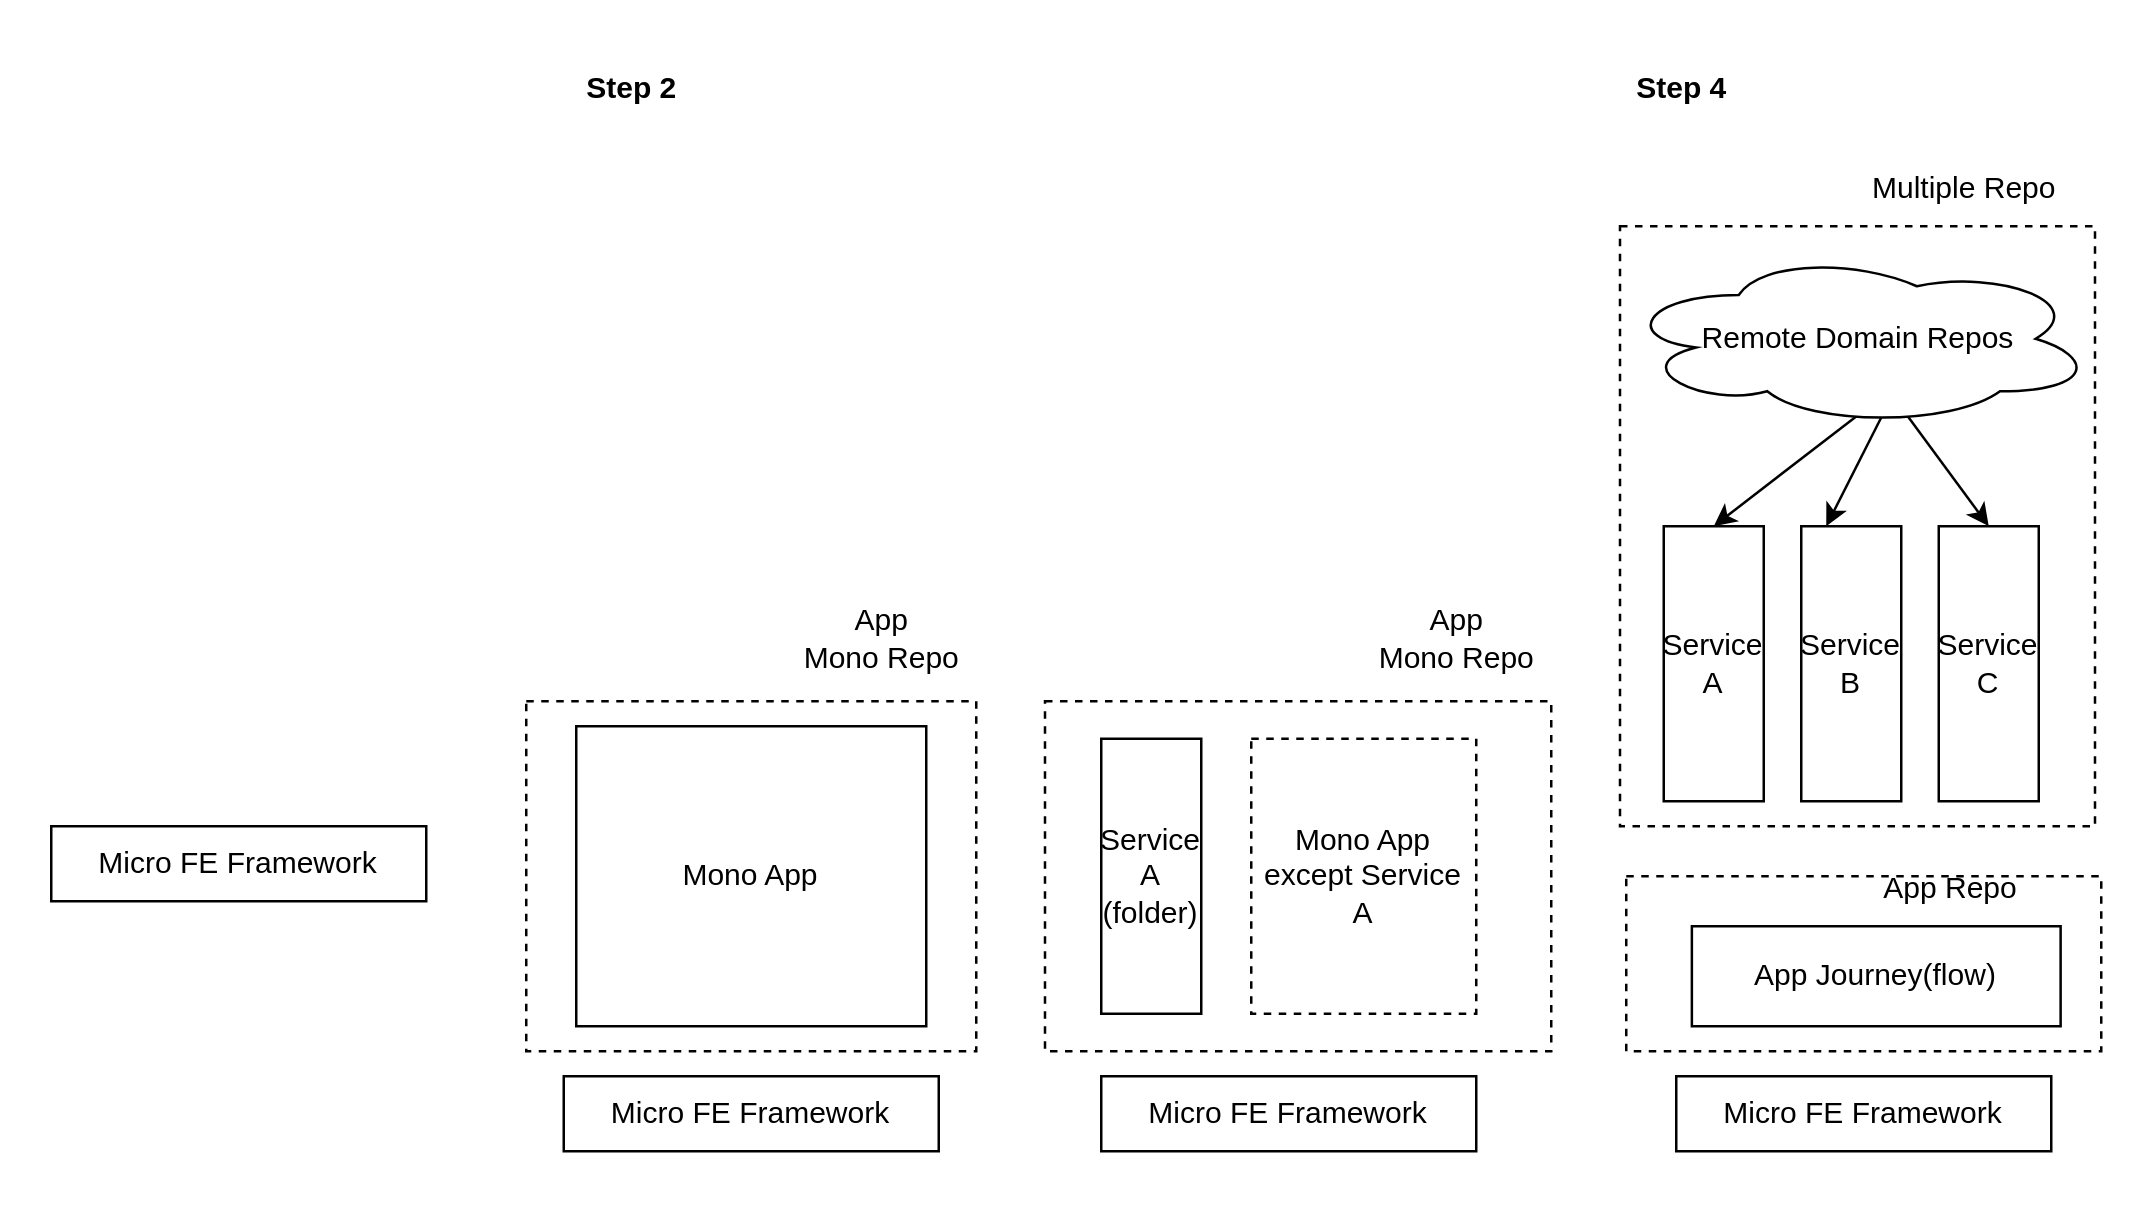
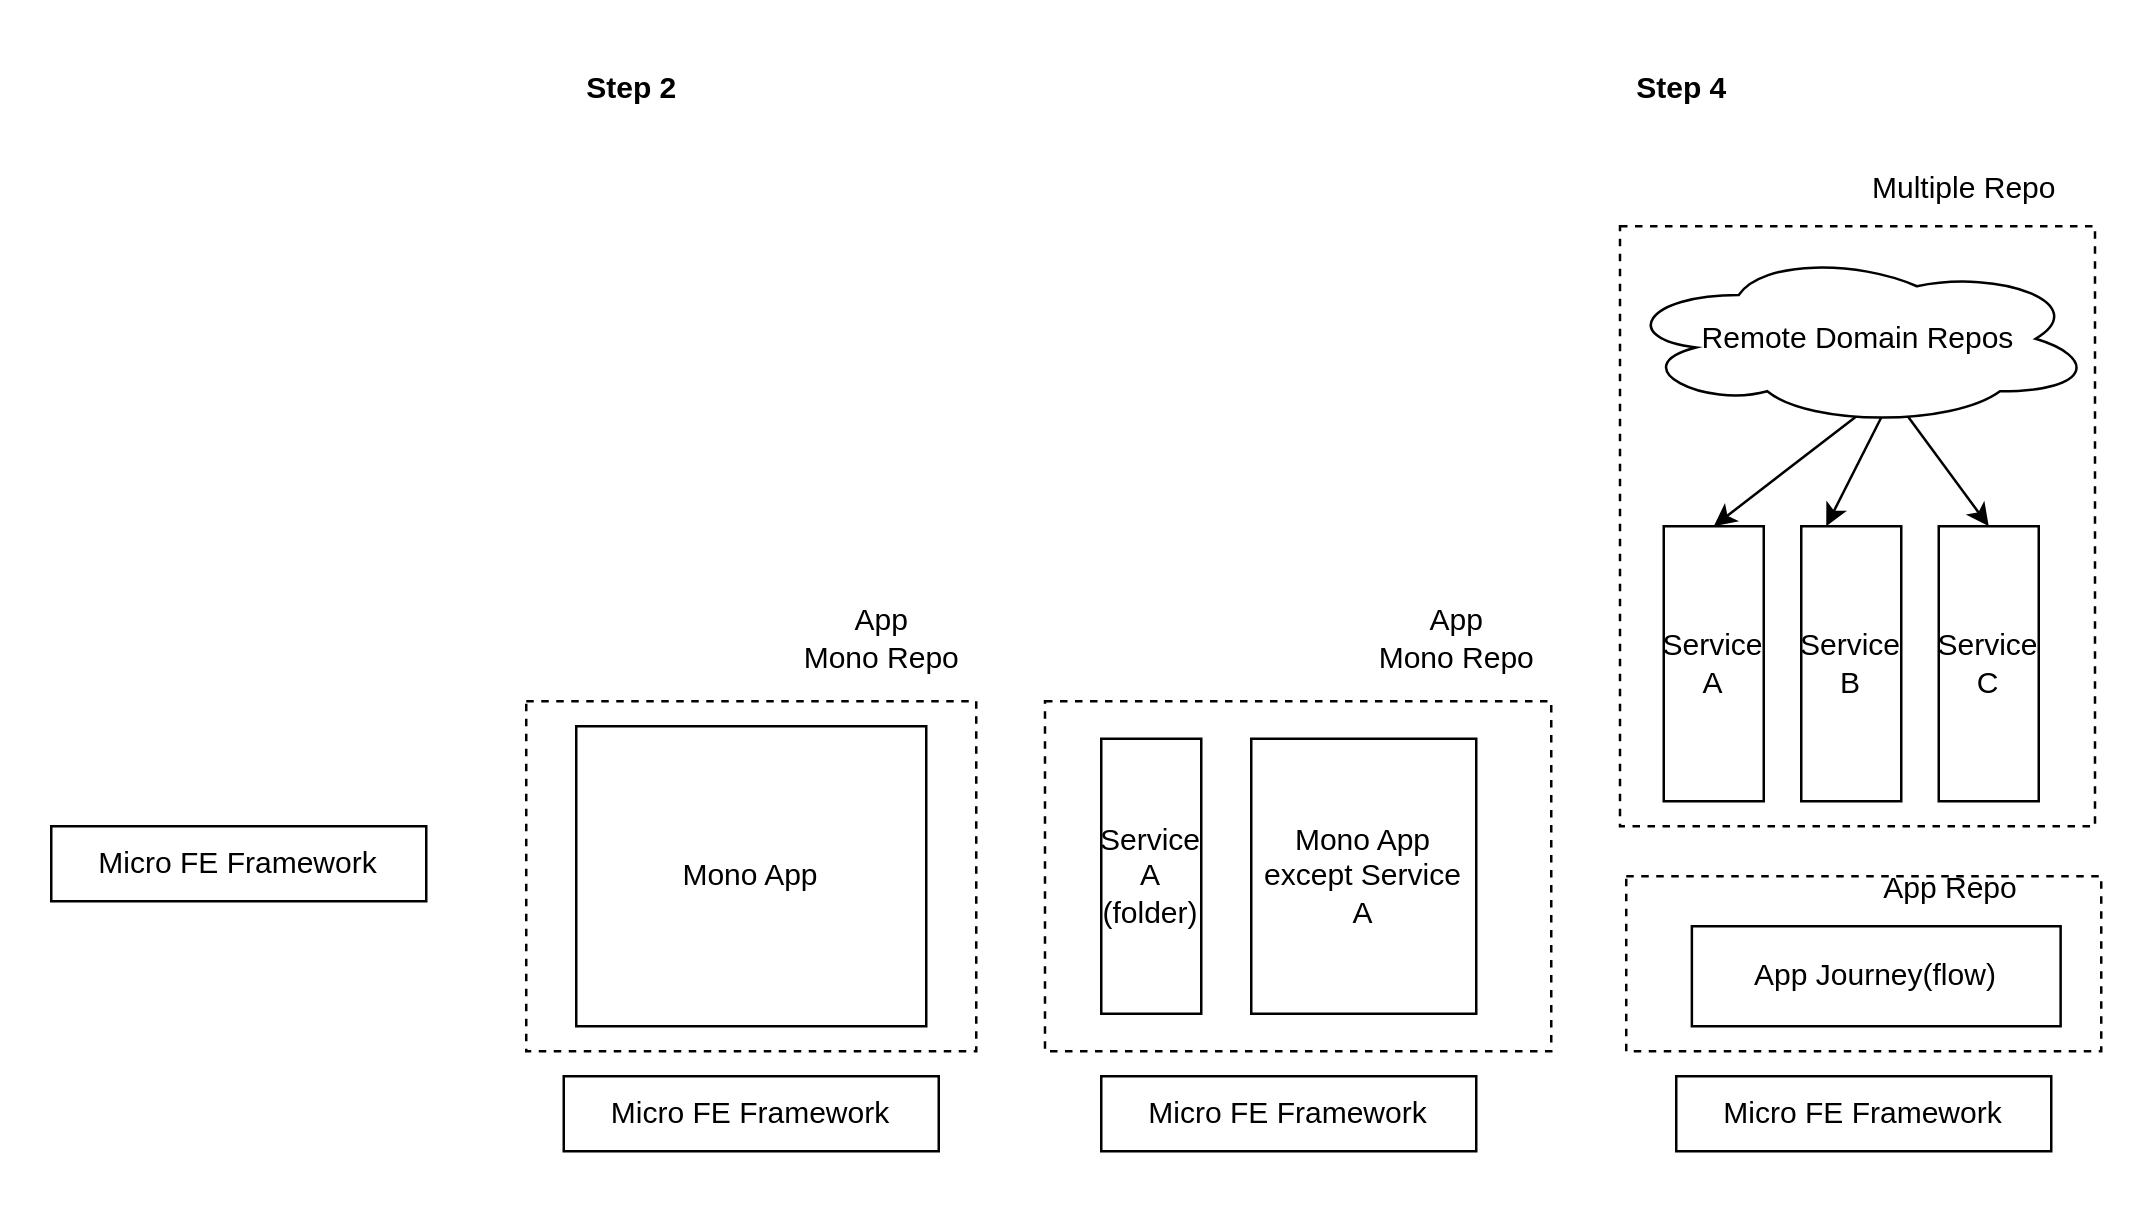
(1364, 876) -> (1364, 876)
